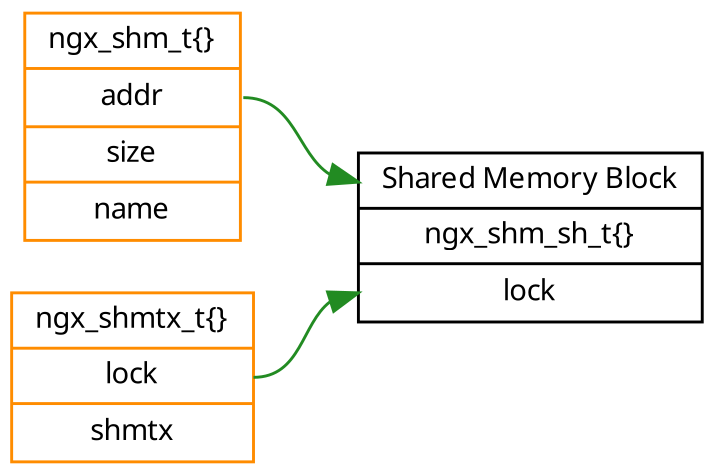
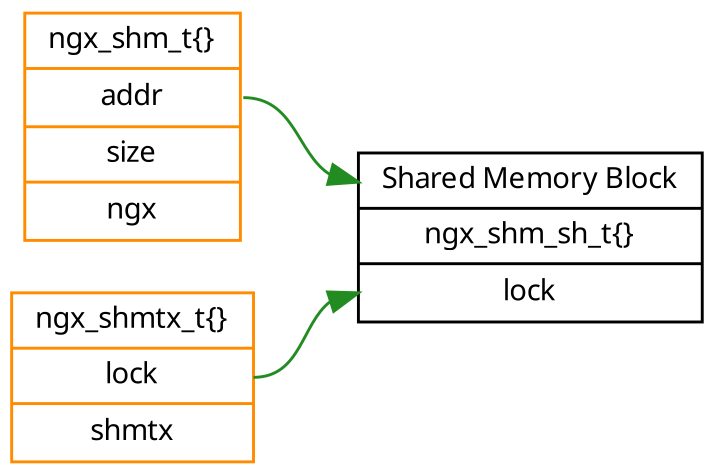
(133, 210) -> (133, 210)
